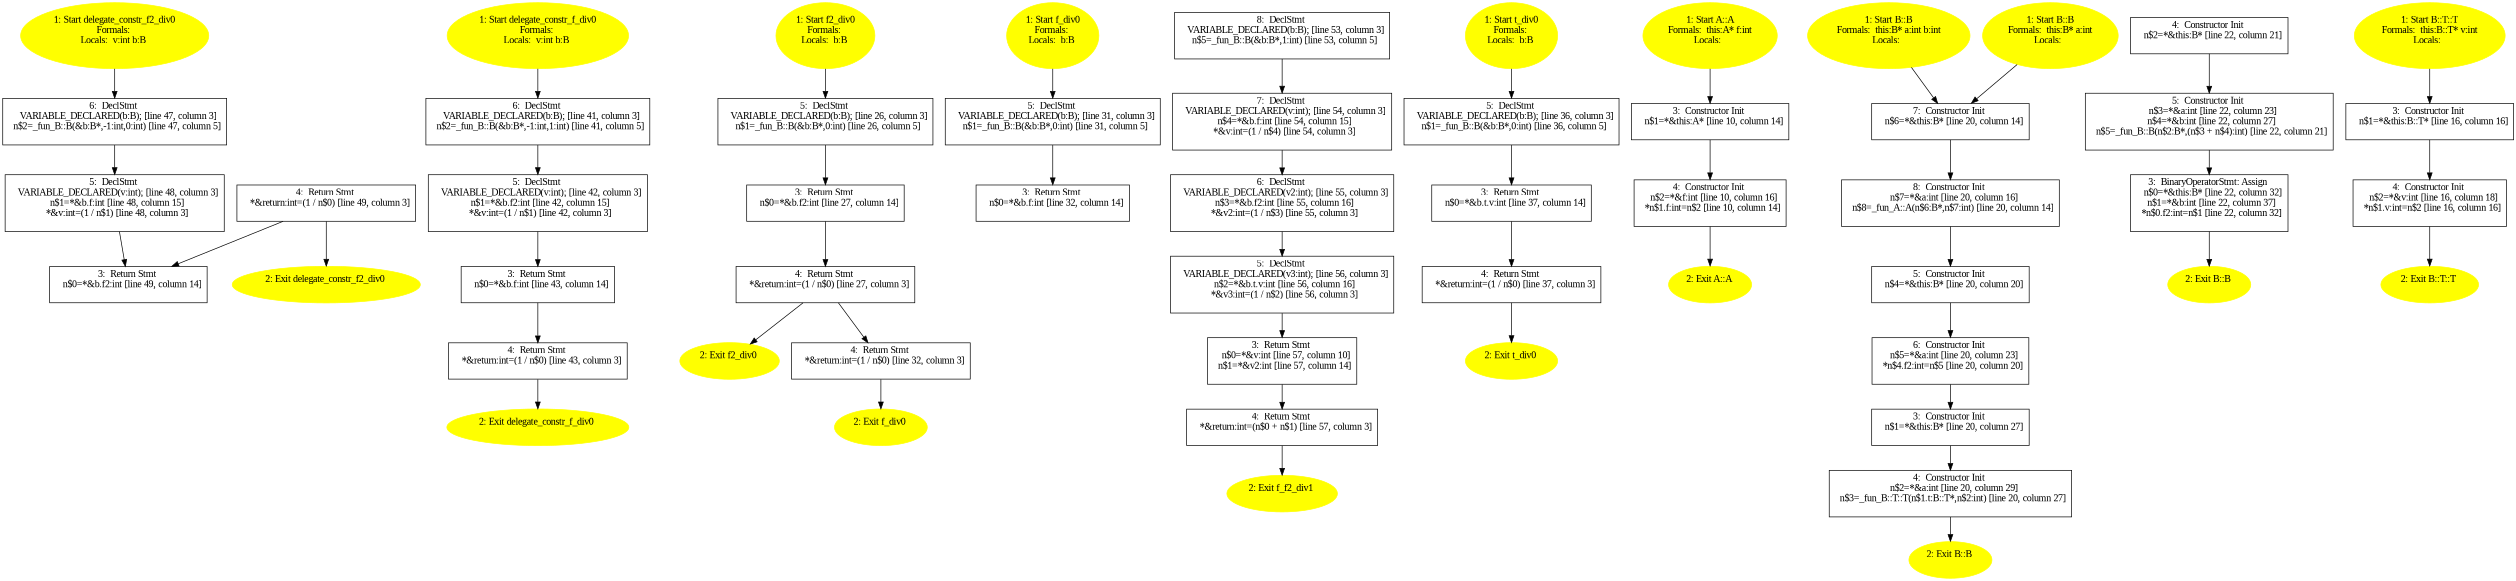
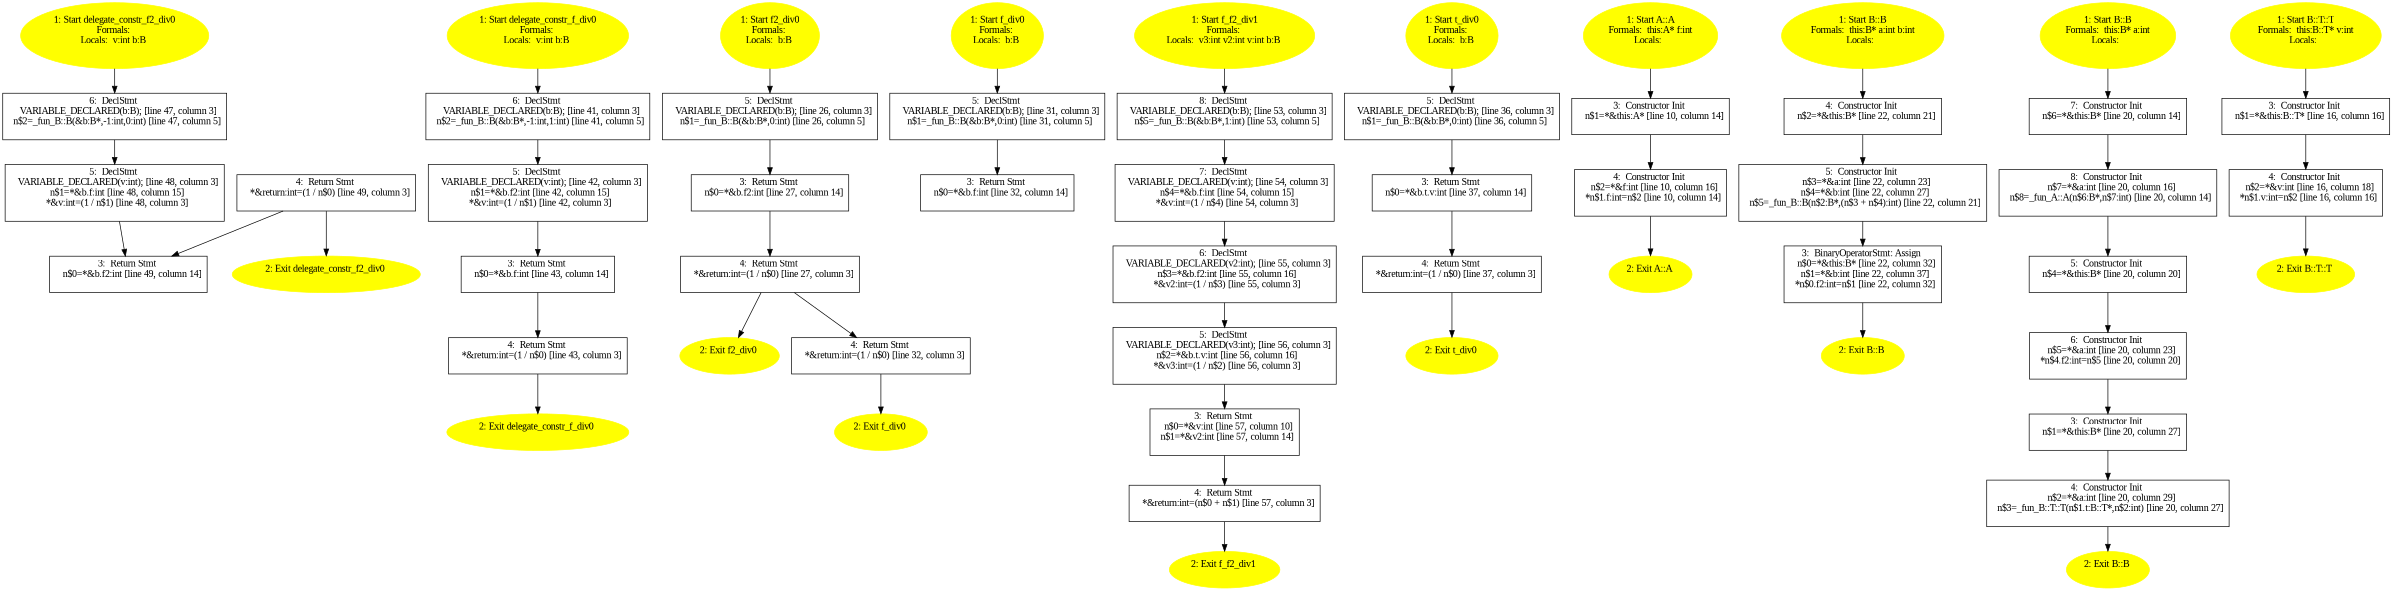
none -> (1225, 36)
(1922, 83) -> (1863, 80)
